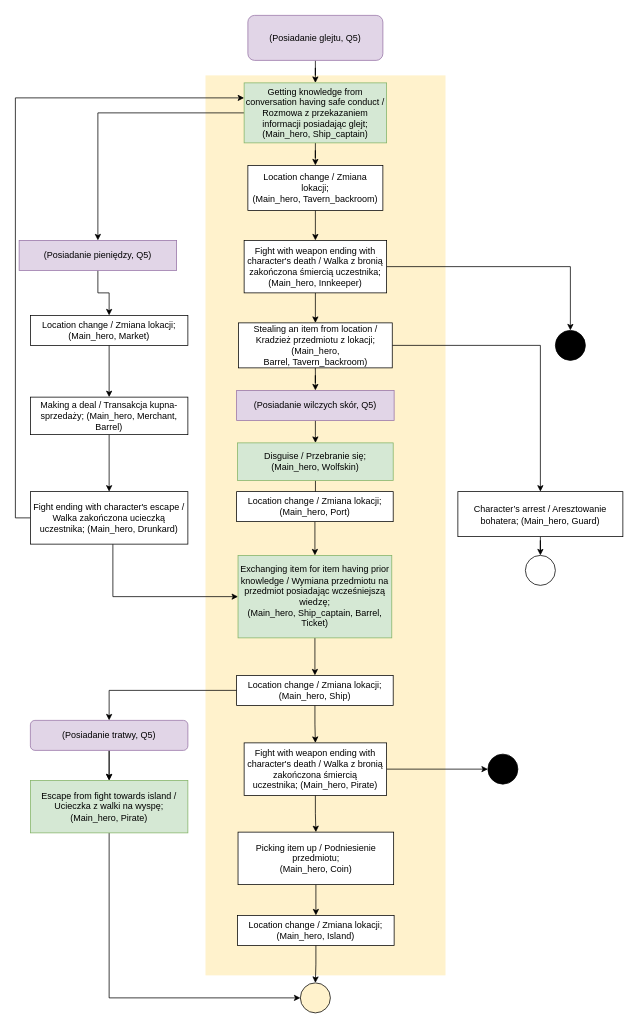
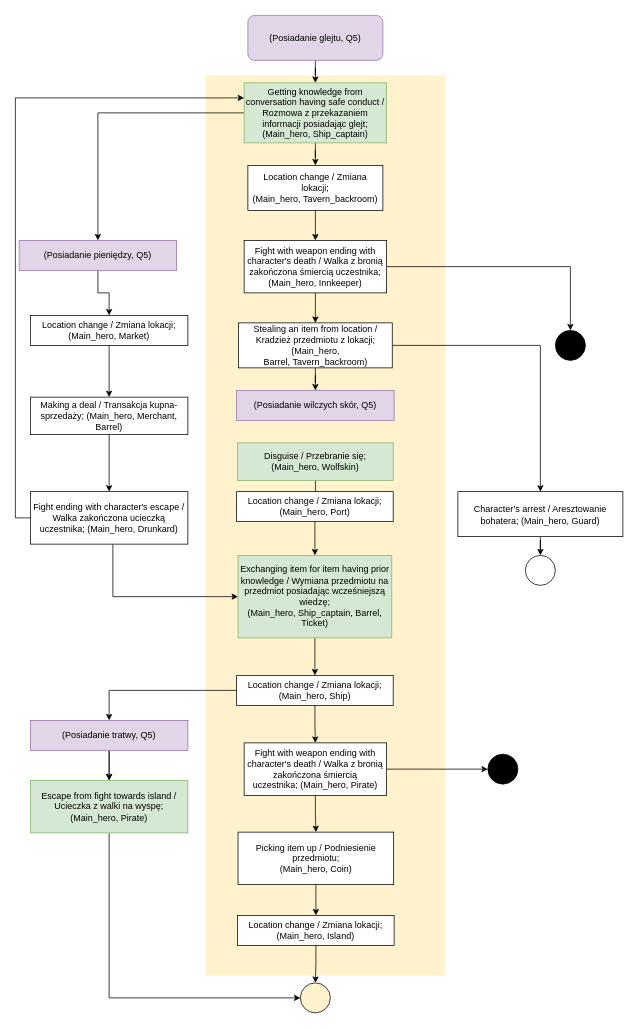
(315, 428) -> none
(109, 735) -> (109, 735)
